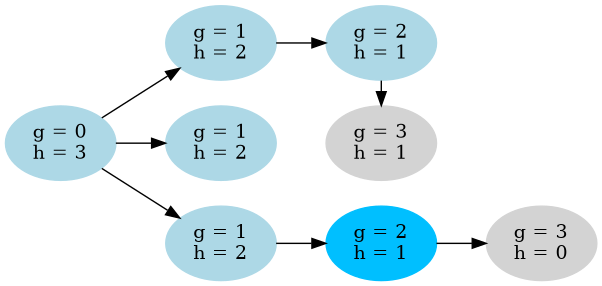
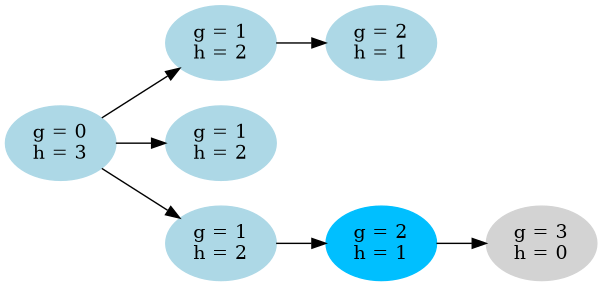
(381, 143) -> none
